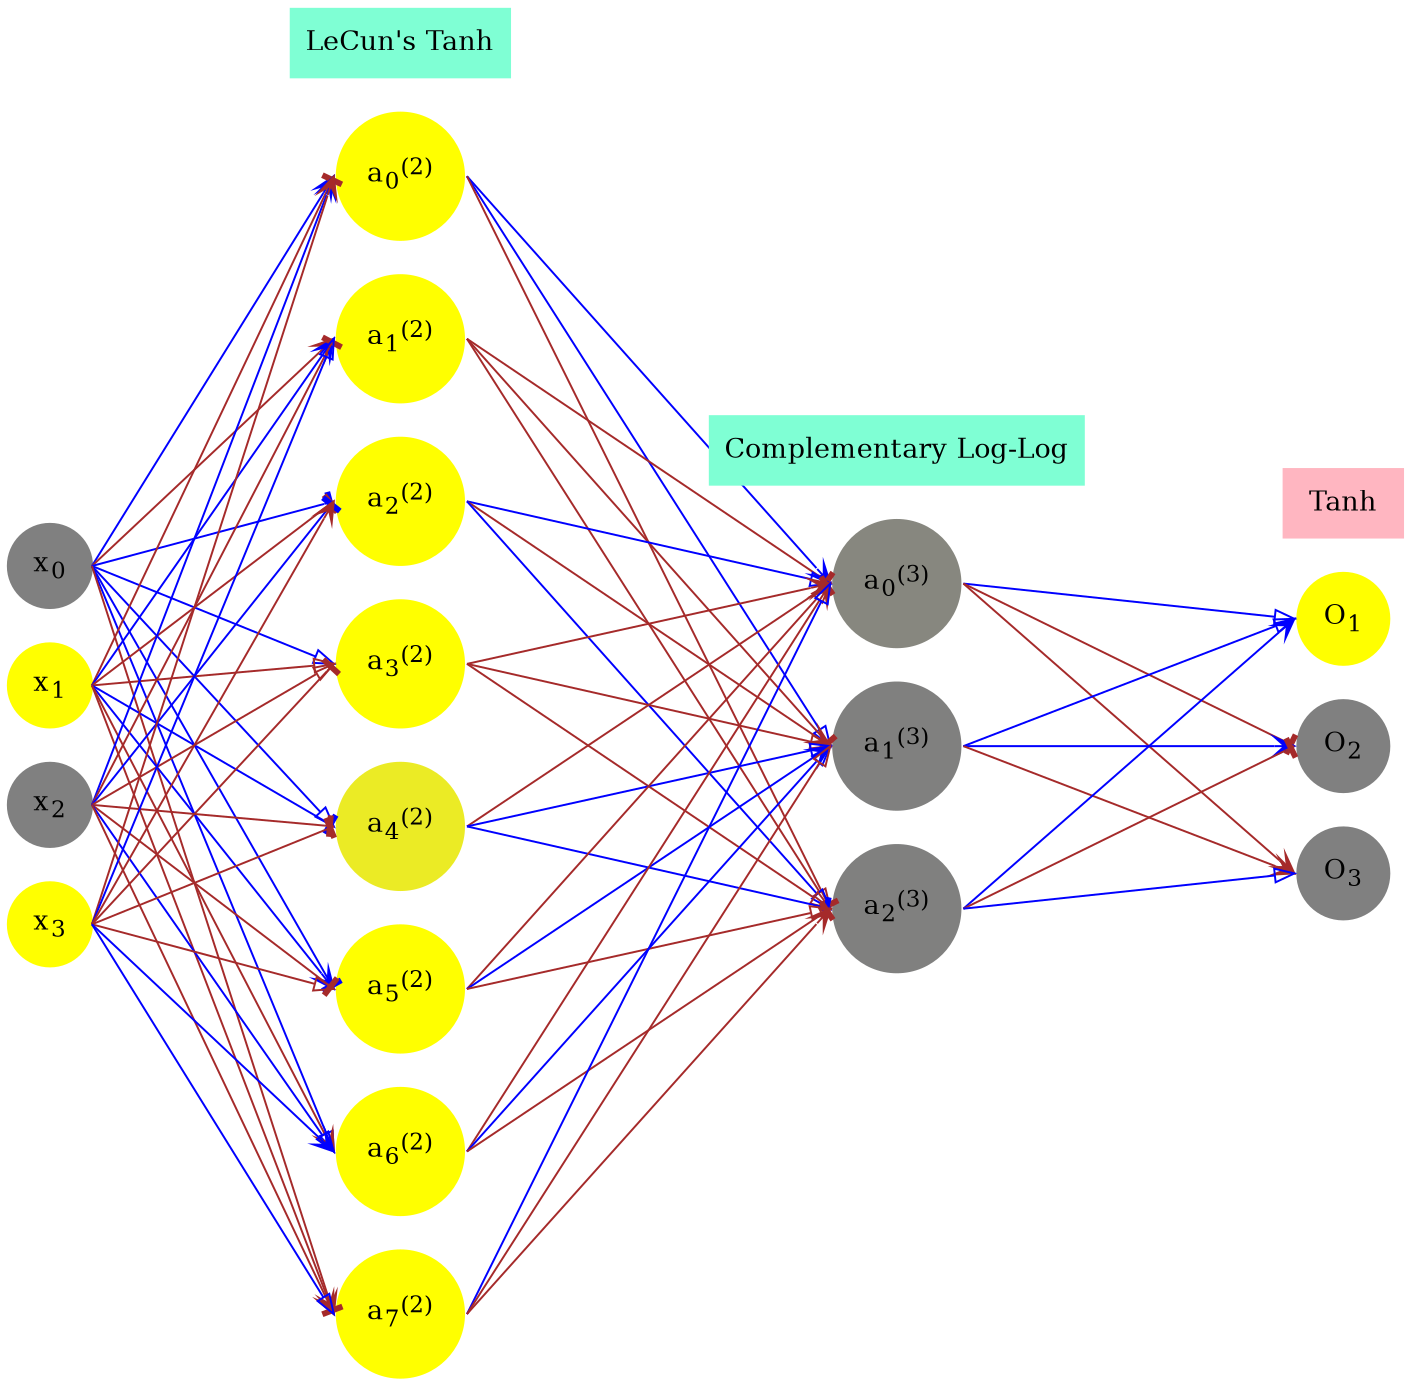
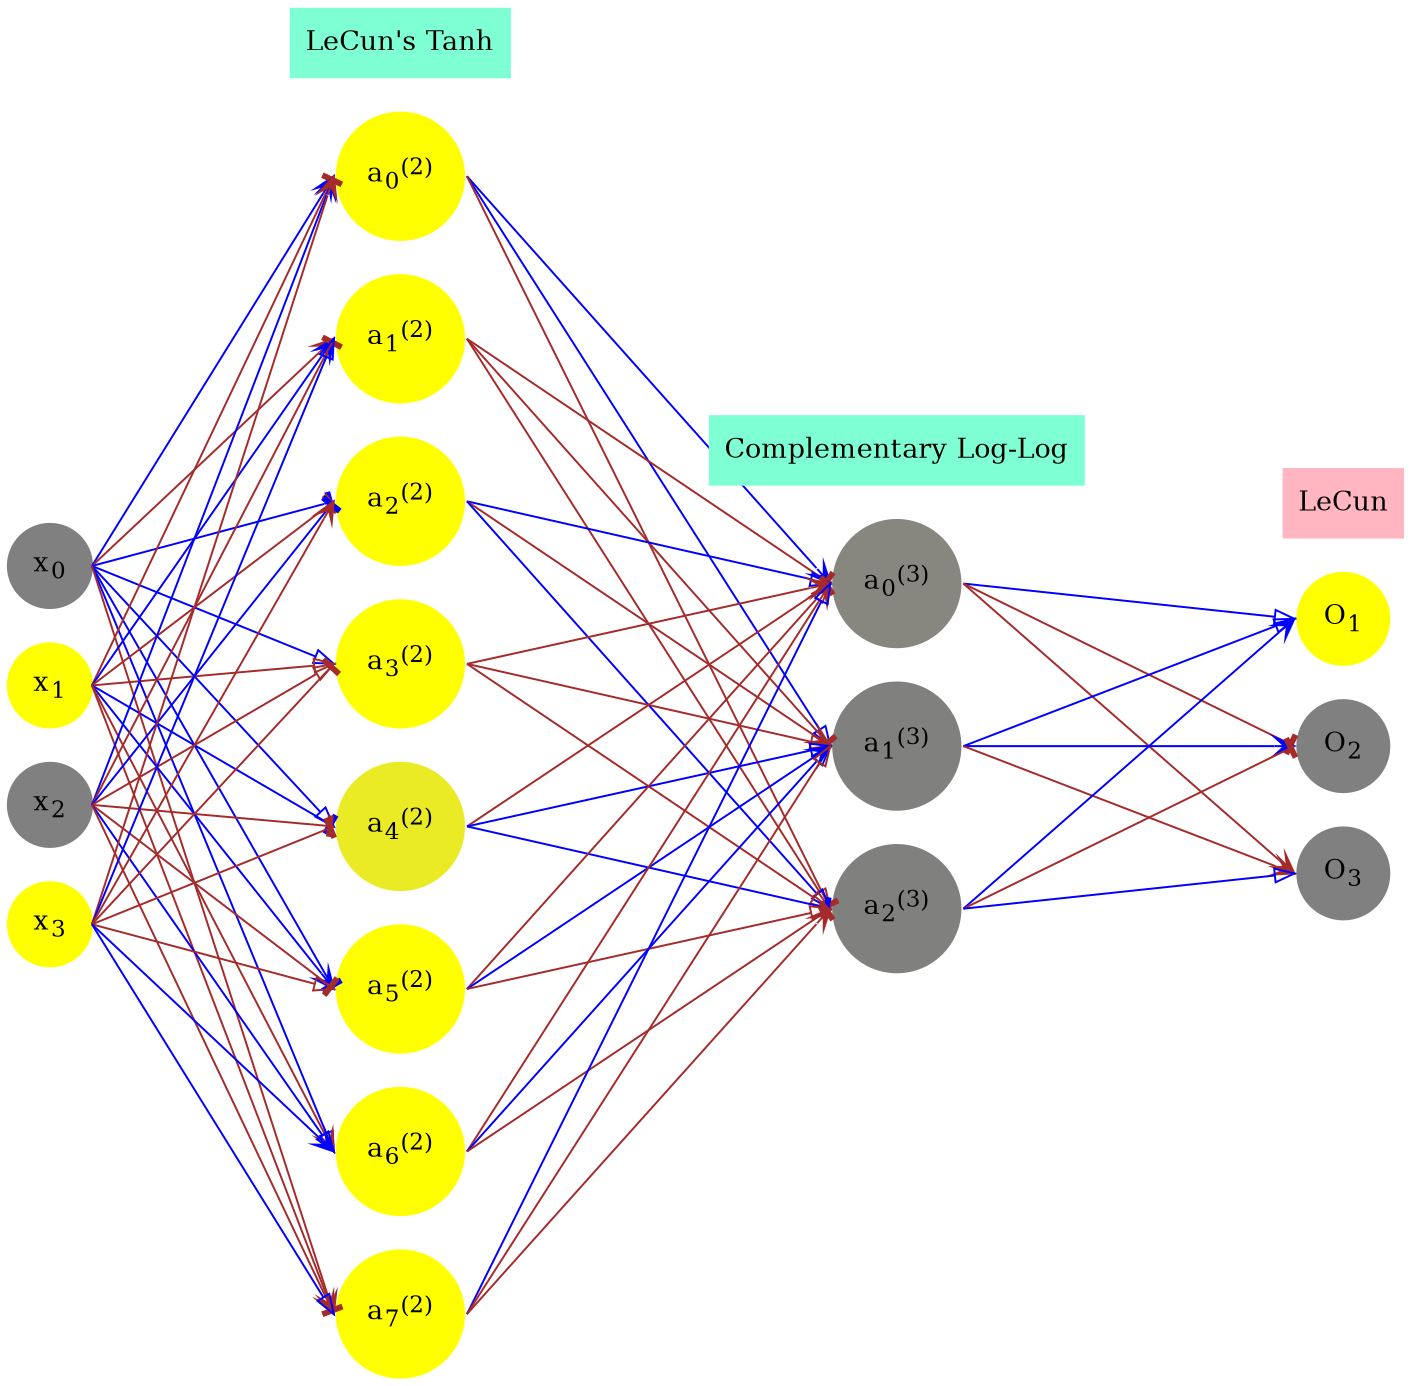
(1343, 503) -> (1343, 503)
